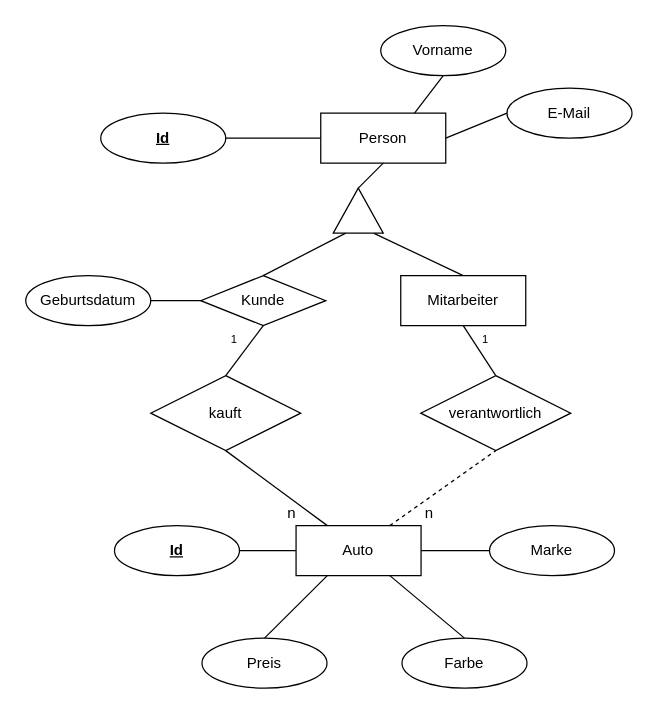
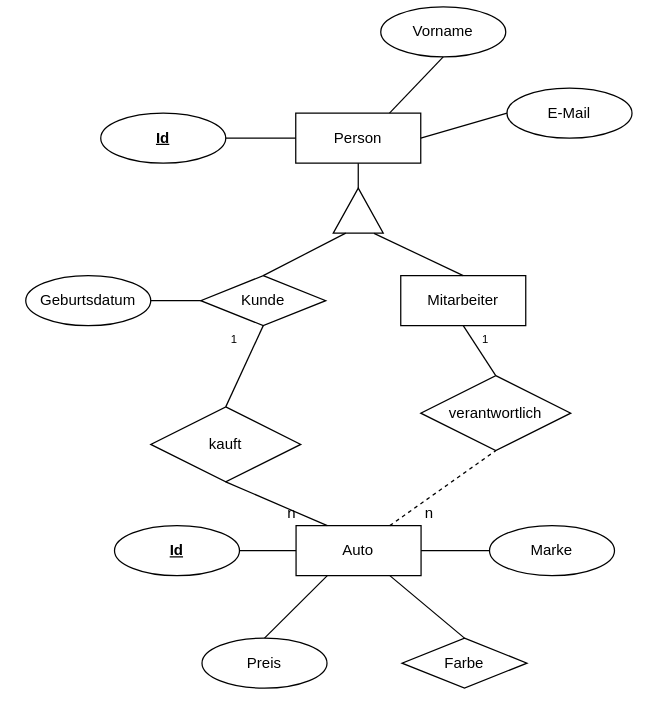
(443, 51) -> (443, 32)
(383, 138) -> (358, 138)
(226, 413) -> (226, 444)
(464, 663) -> (464, 663)
